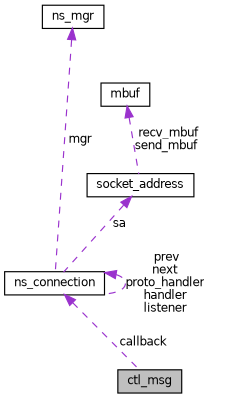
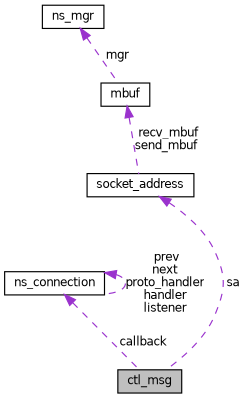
(63, 156) -> (103, 61)
(94, 239) -> (223, 287)
